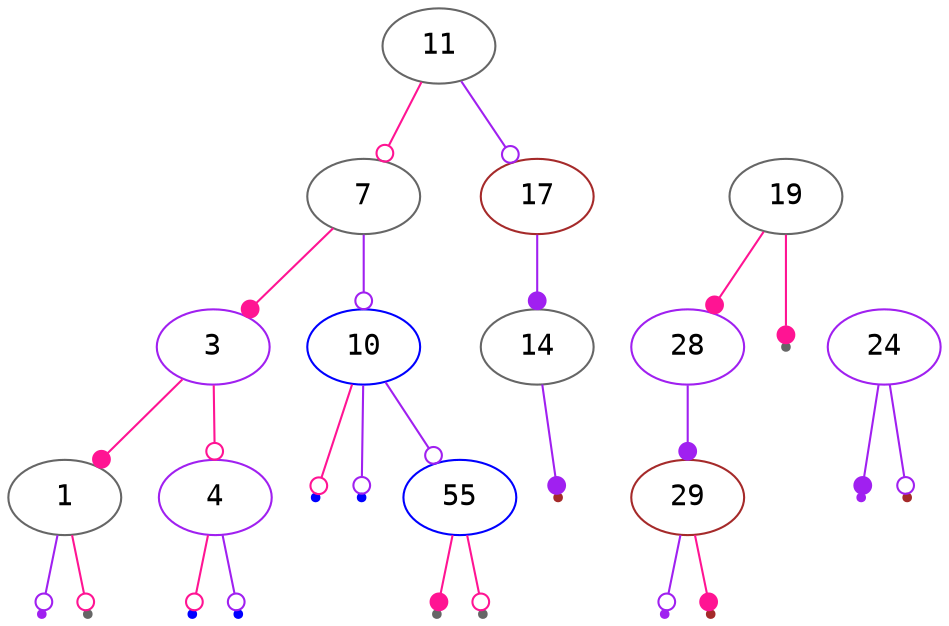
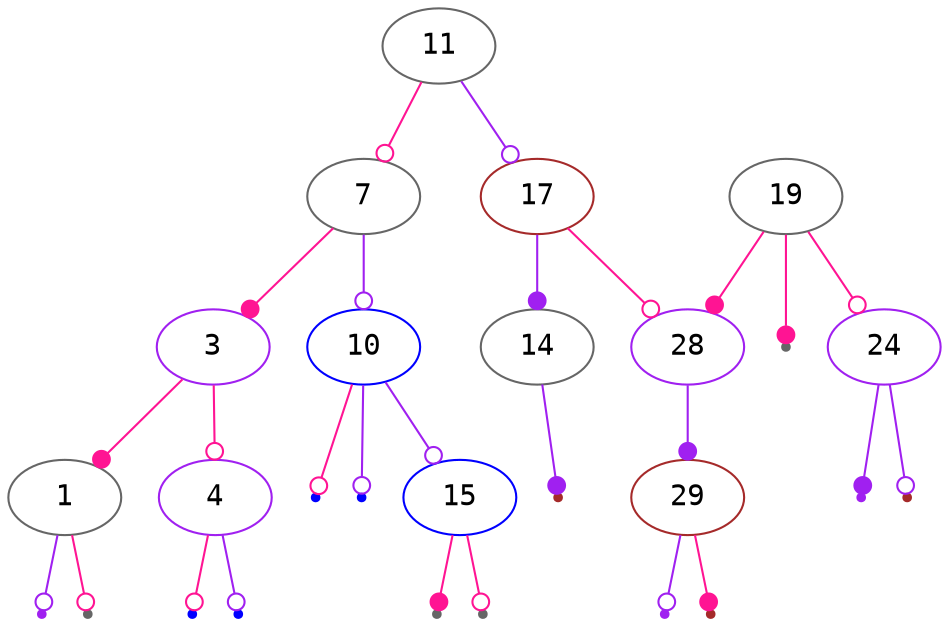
none -> (830, 265)
none -> (606, 266)
(460, 497) -> (460, 497)
